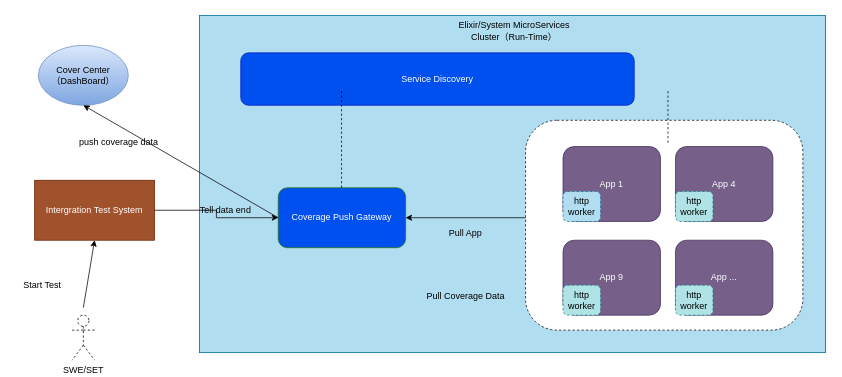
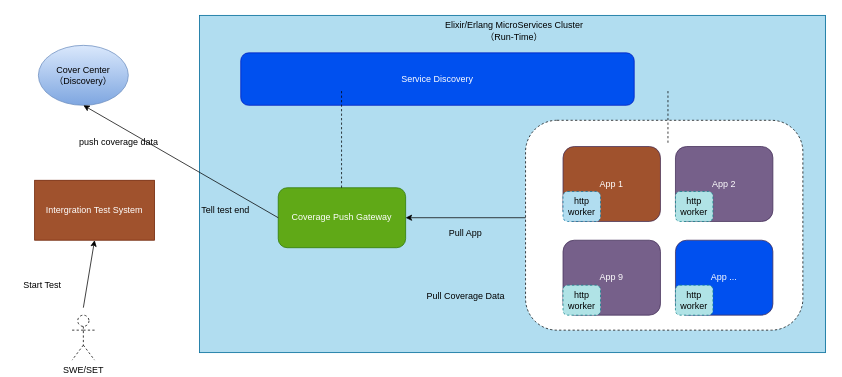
(514, 31) -> (514, 31)
(83, 75) -> (83, 75)
(612, 184) -> (612, 184)
(724, 184) -> (724, 184)
(225, 210) -> (225, 210)
(216, 211) -> none
(342, 218) -> (342, 218)
(724, 278) -> (724, 278)
